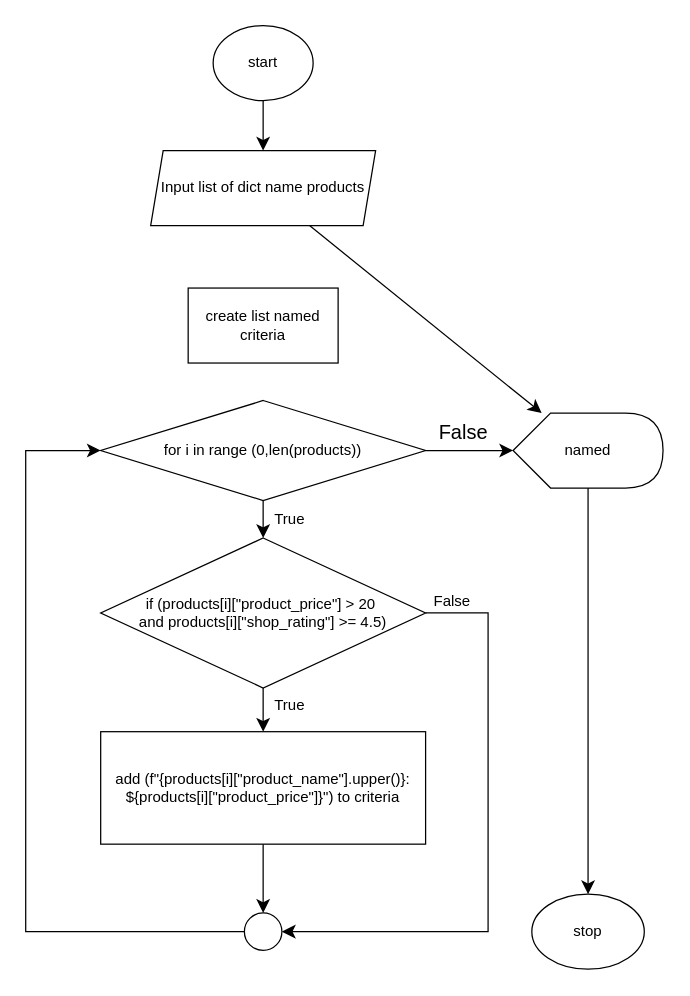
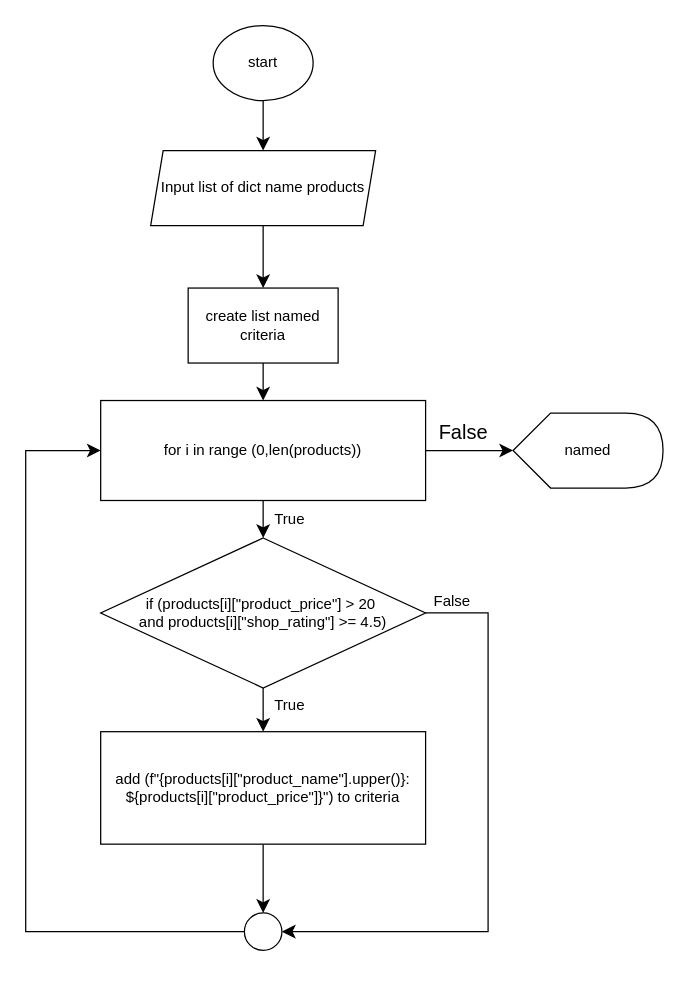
(423, 317) -> (263, 253)
none -> (263, 376)
(263, 451) -> (263, 451)
(588, 688) -> none
(588, 932) -> none
